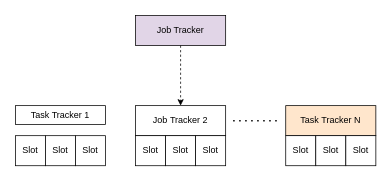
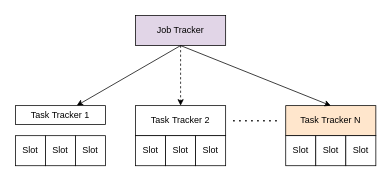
none -> (129, 75)
none -> (254, 75)
(180, 120) -> (180, 120)
